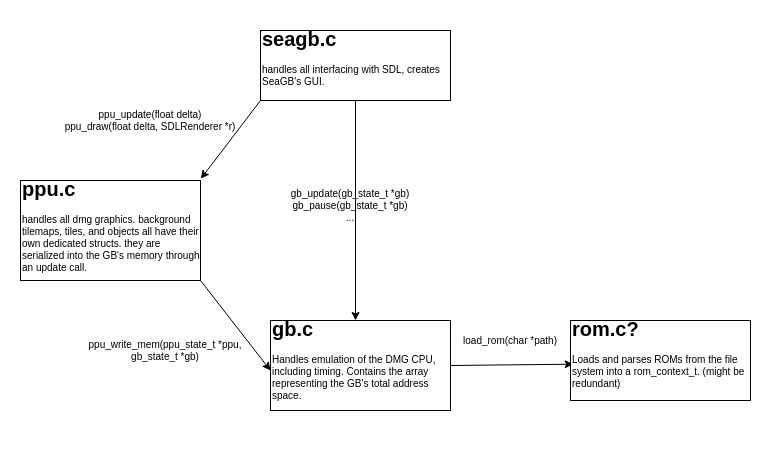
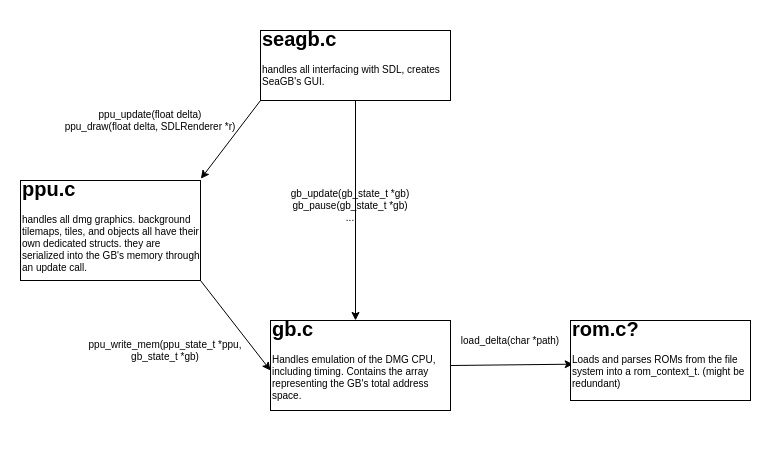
(511, 341) -> (511, 341)
